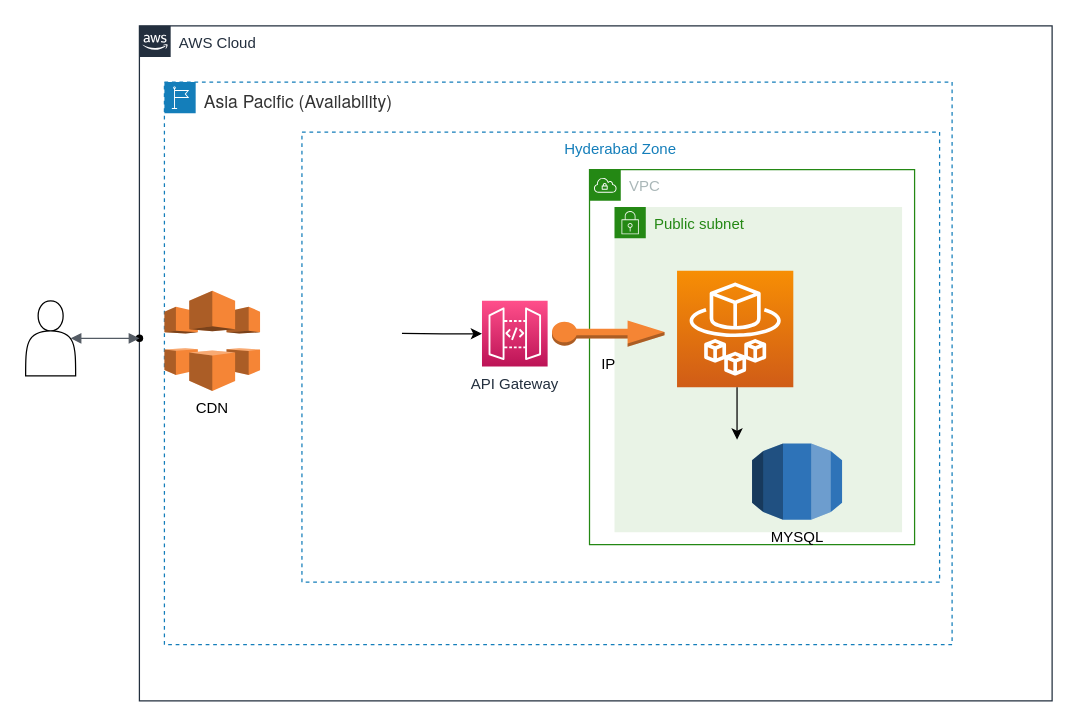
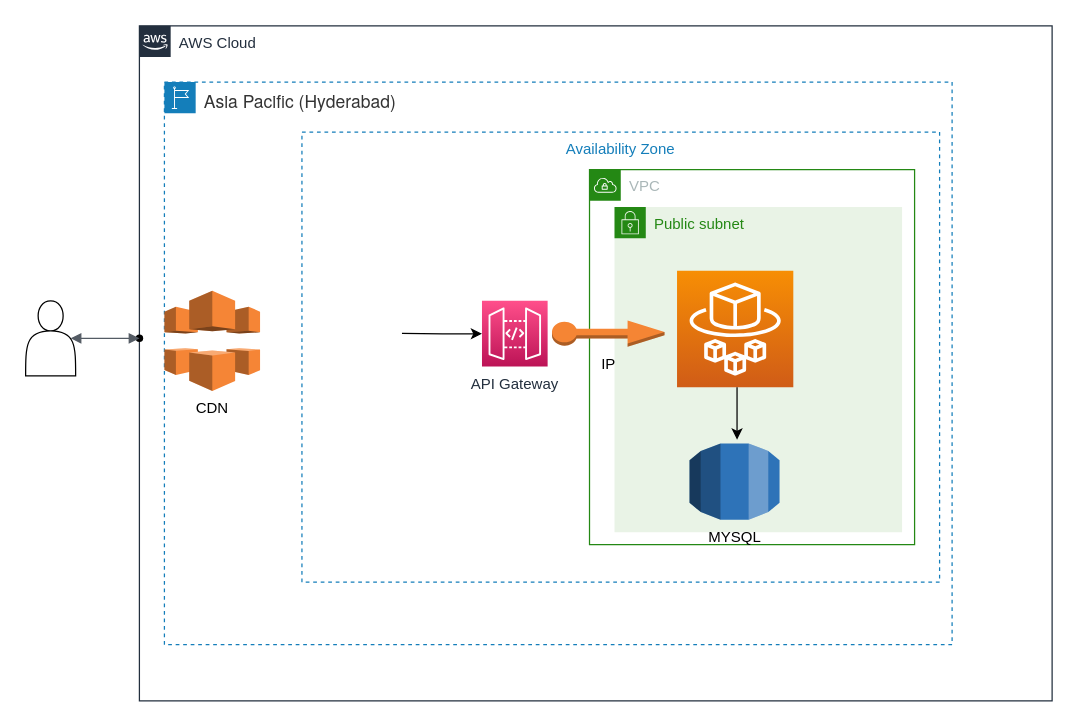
(298, 100) -> (295, 100)
(620, 149) -> (620, 149)
(797, 481) -> (734, 481)
